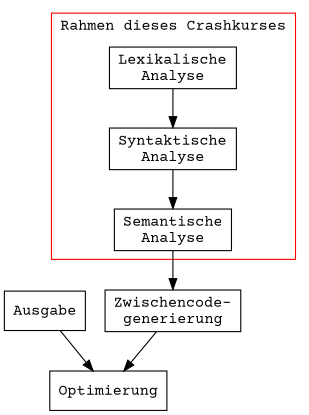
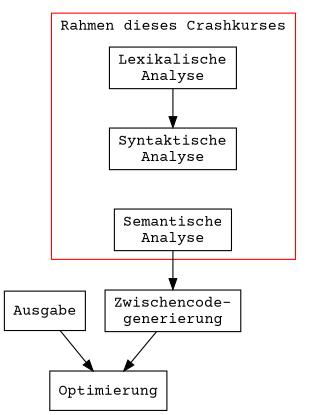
(173, 184) -> none
